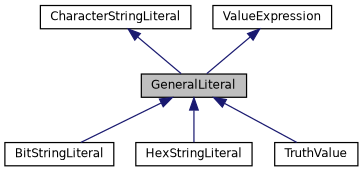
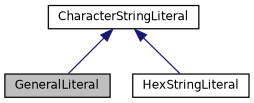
(272, 17) -> none
(194, 126) -> (162, 56)
(59, 154) -> none
(316, 154) -> none
